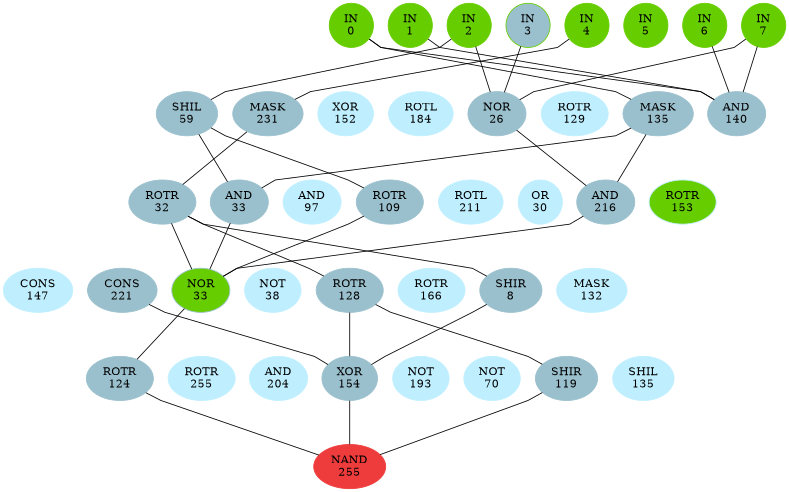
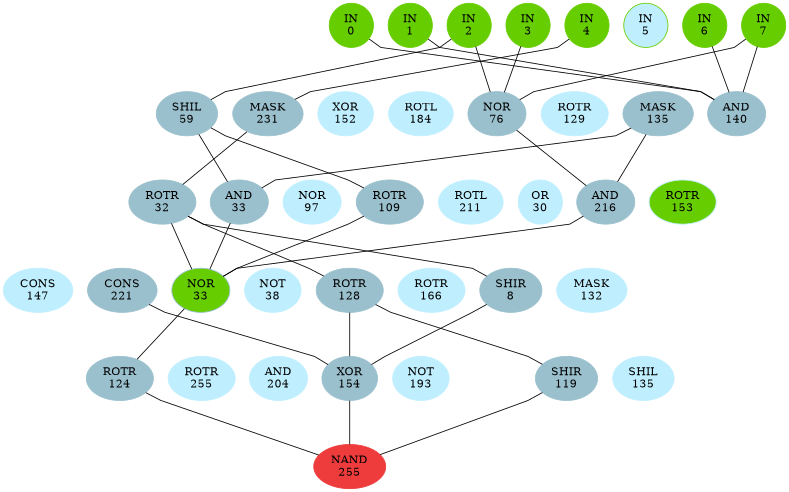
(528, 25) -> (528, 25)
(646, 25) -> (646, 25)
(500, 70) -> none
(497, 114) -> (497, 114)
(312, 202) -> (312, 202)
(492, 378) -> none
